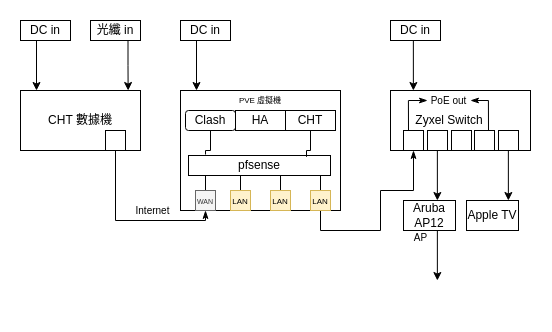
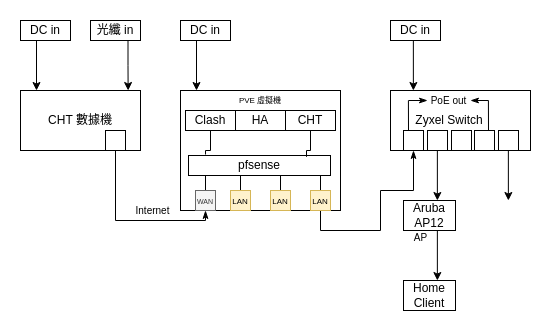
(211, 121) -> (211, 121)
(493, 216) -> none
none -> (430, 296)
